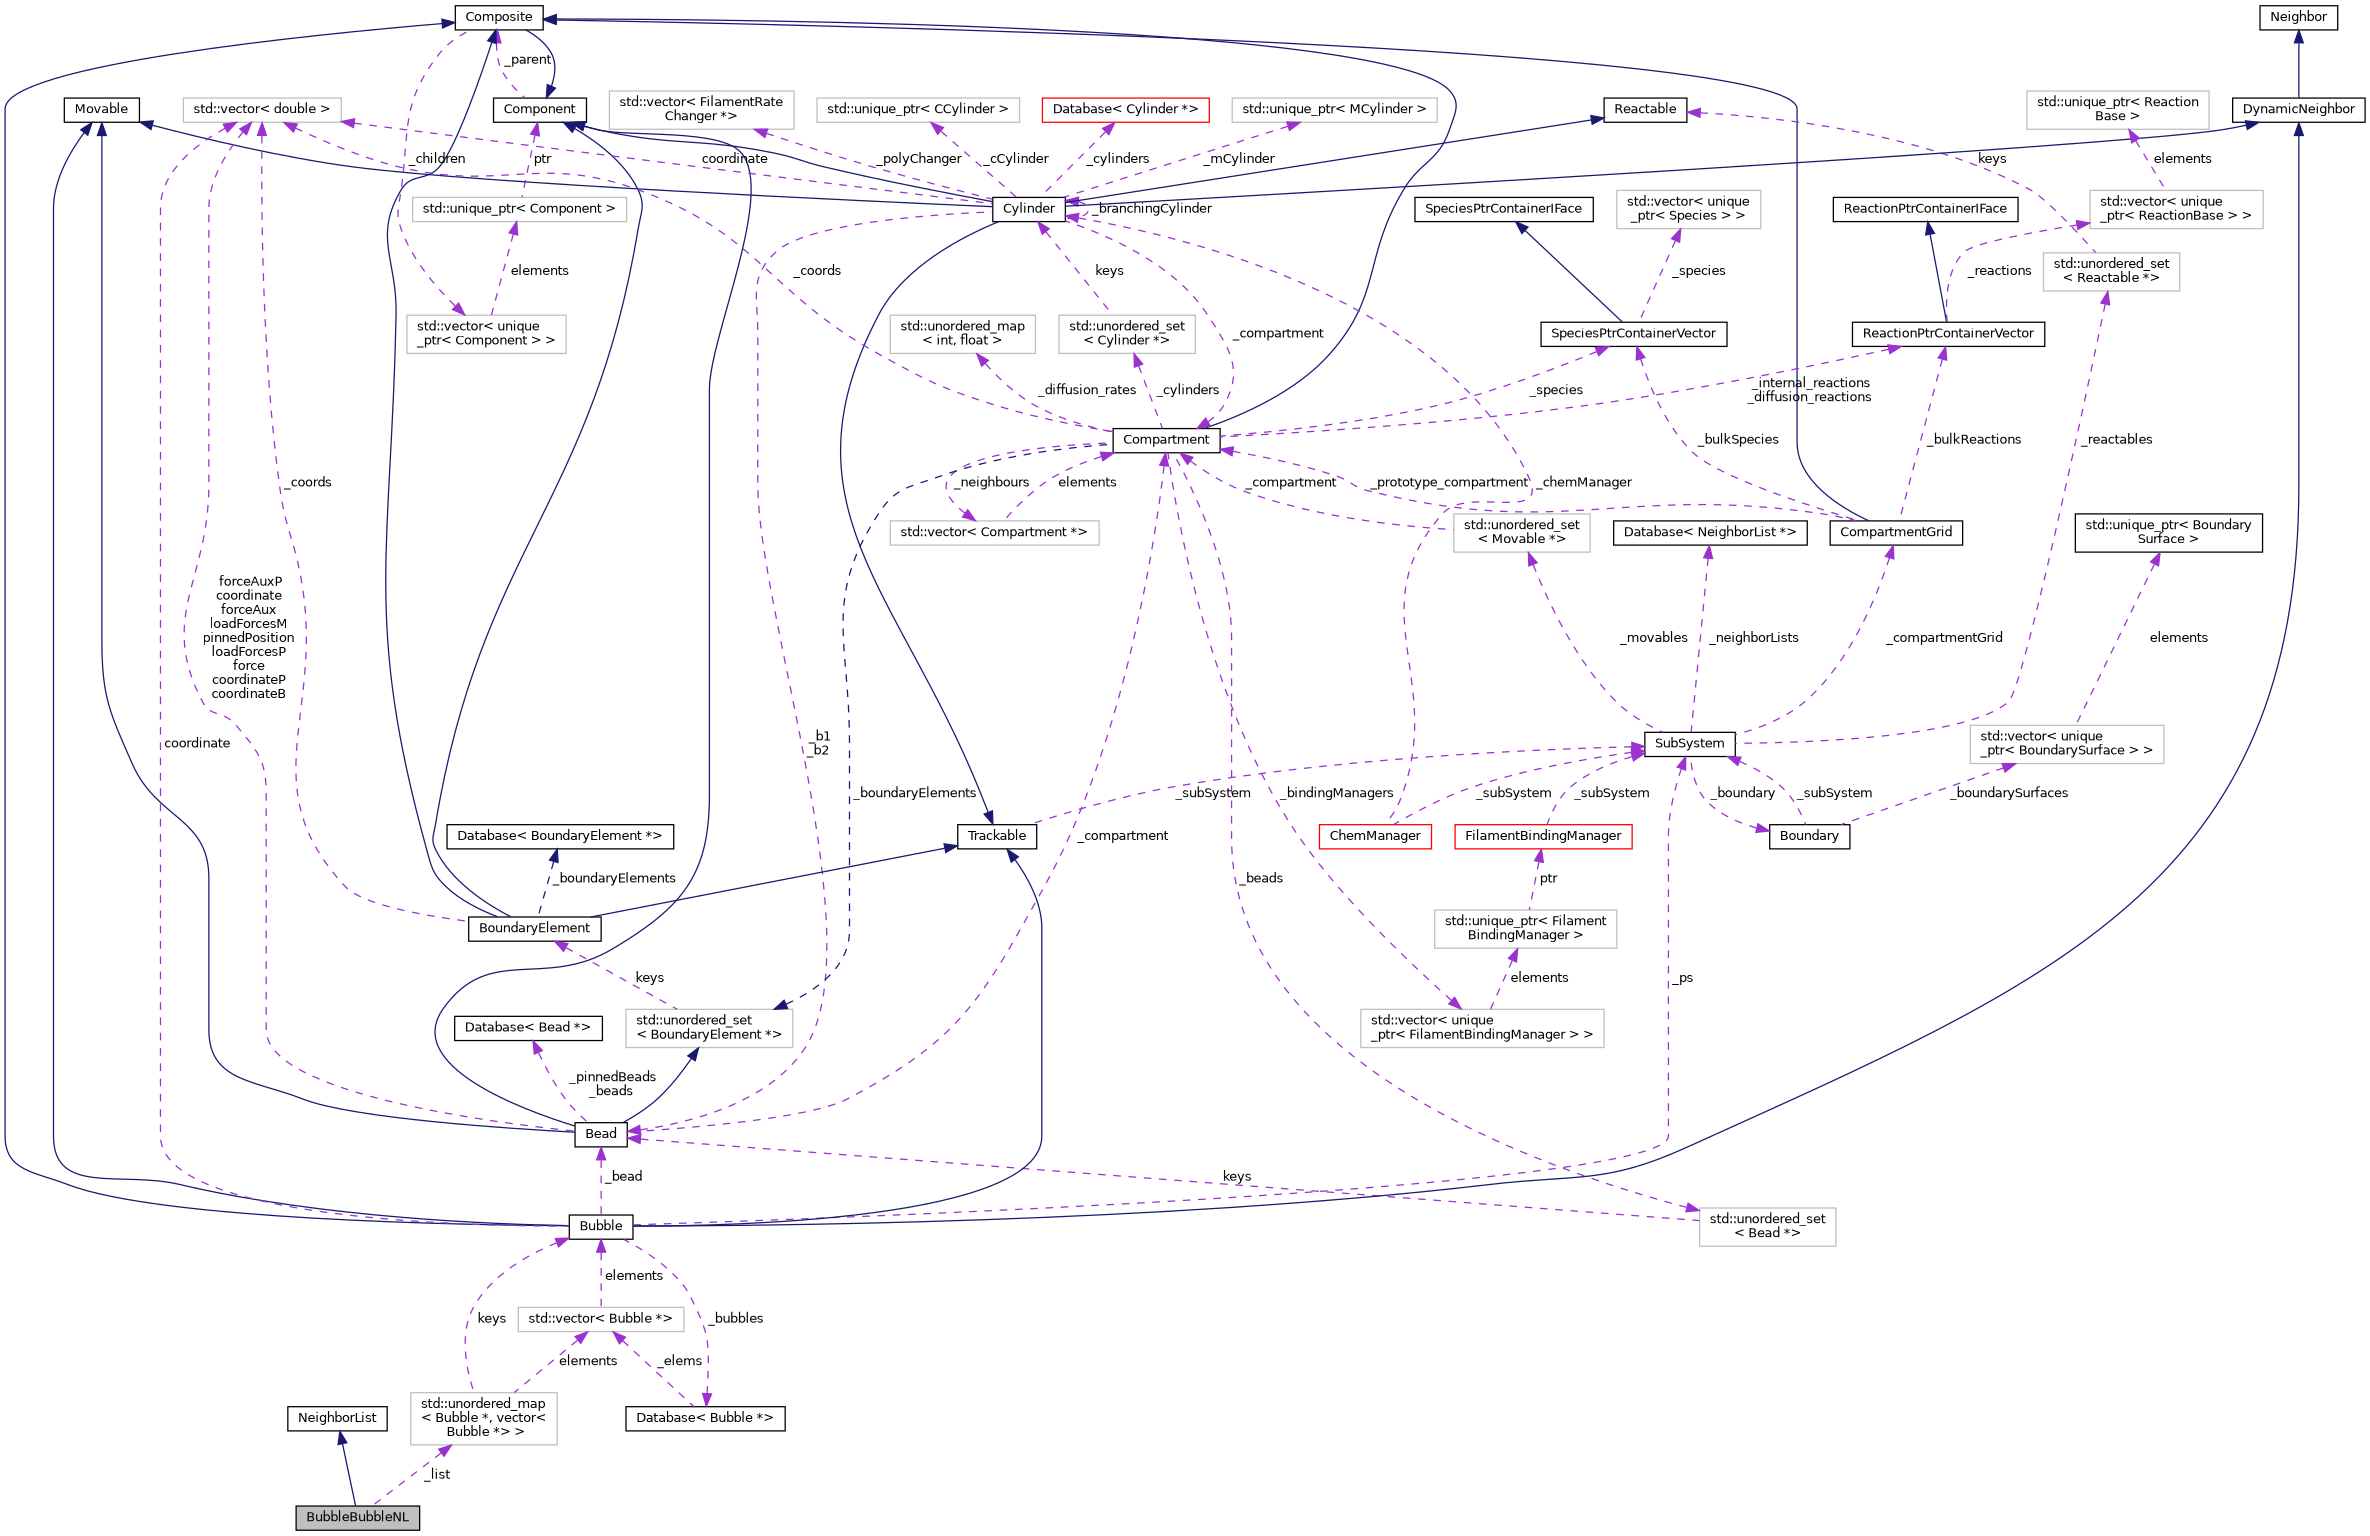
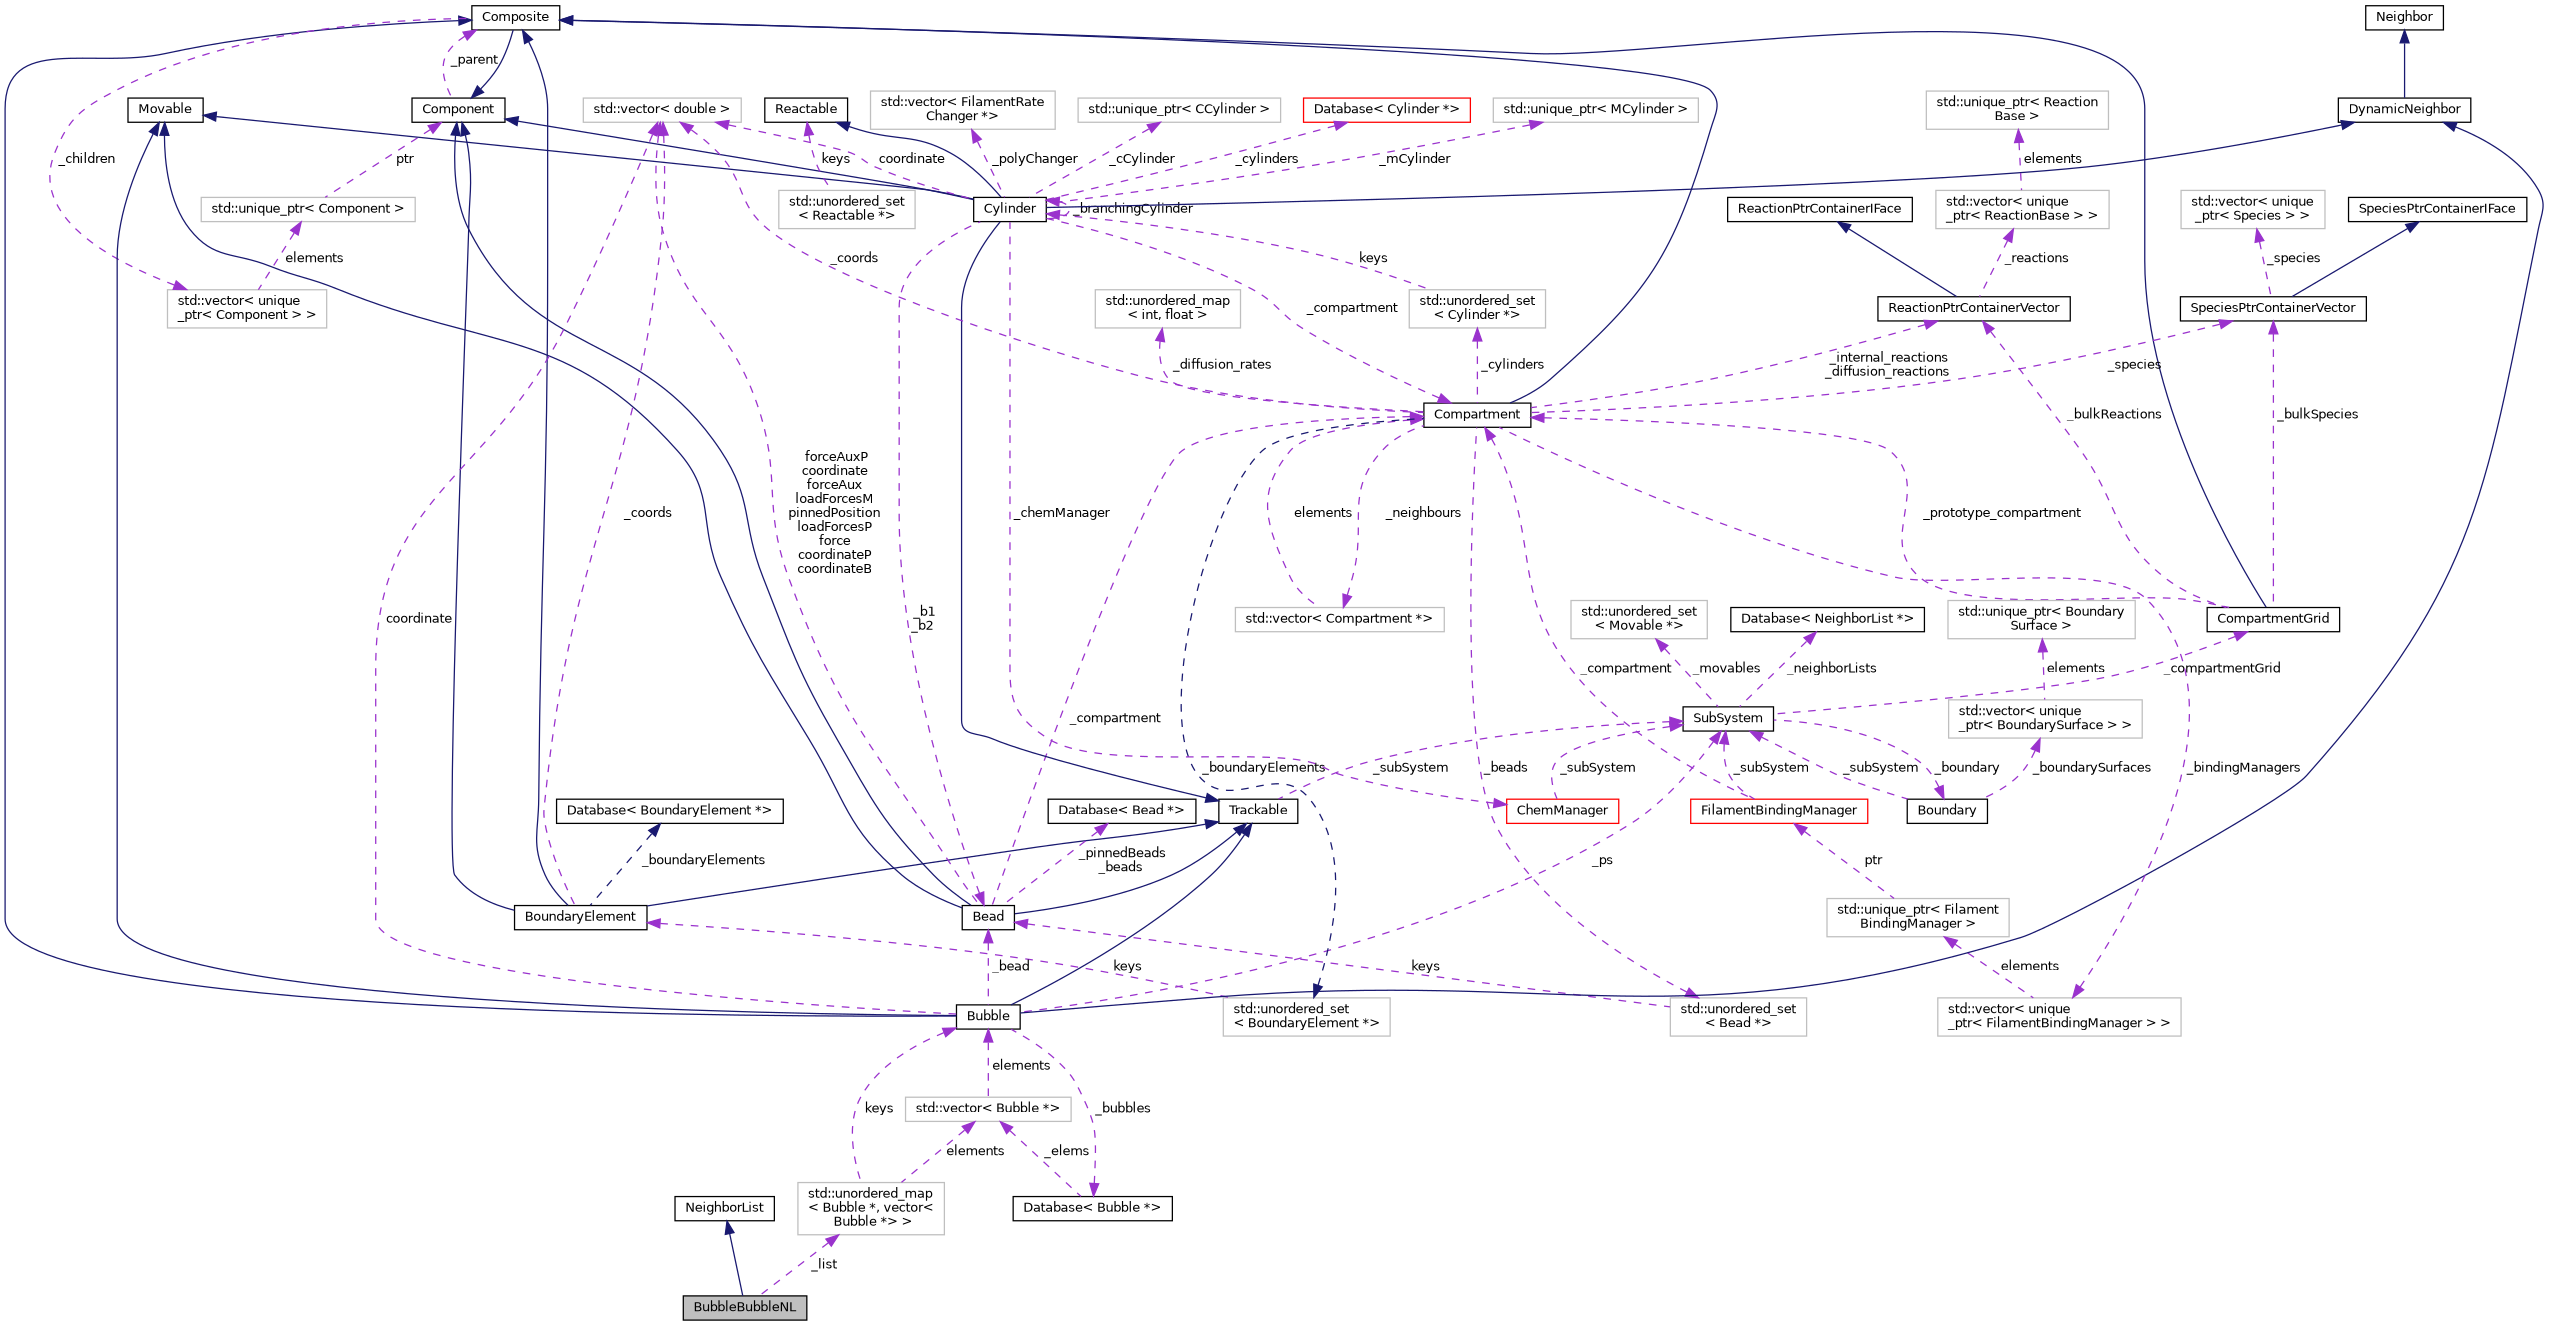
(1502, 435) -> (1020, 713)
(1317, 512) -> (1566, 661)
(2169, 533) -> (2042, 620)
(2029, 640) -> none
(661, 1095) -> (1132, 890)
